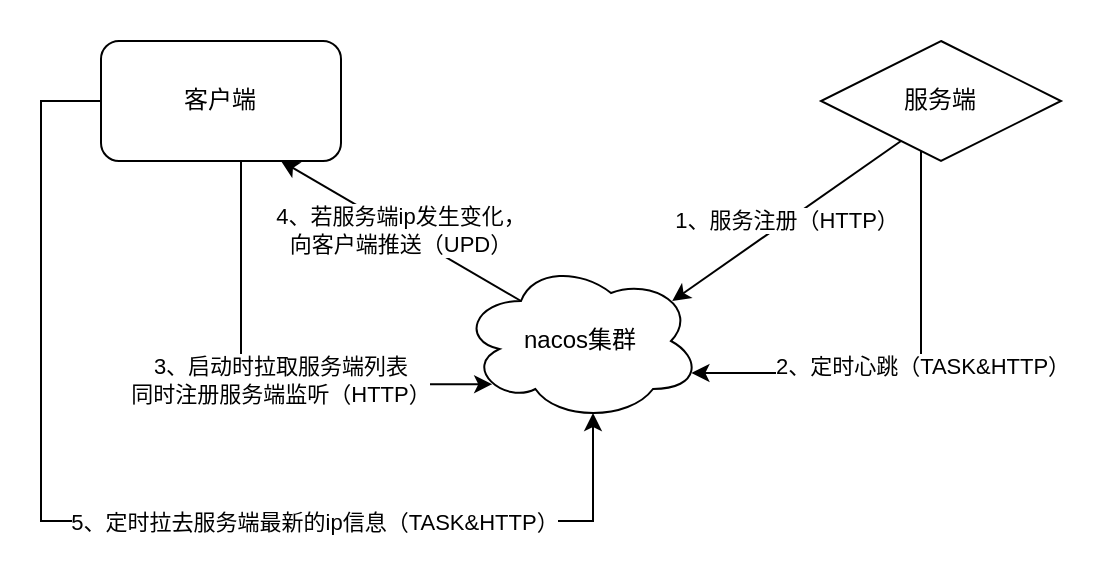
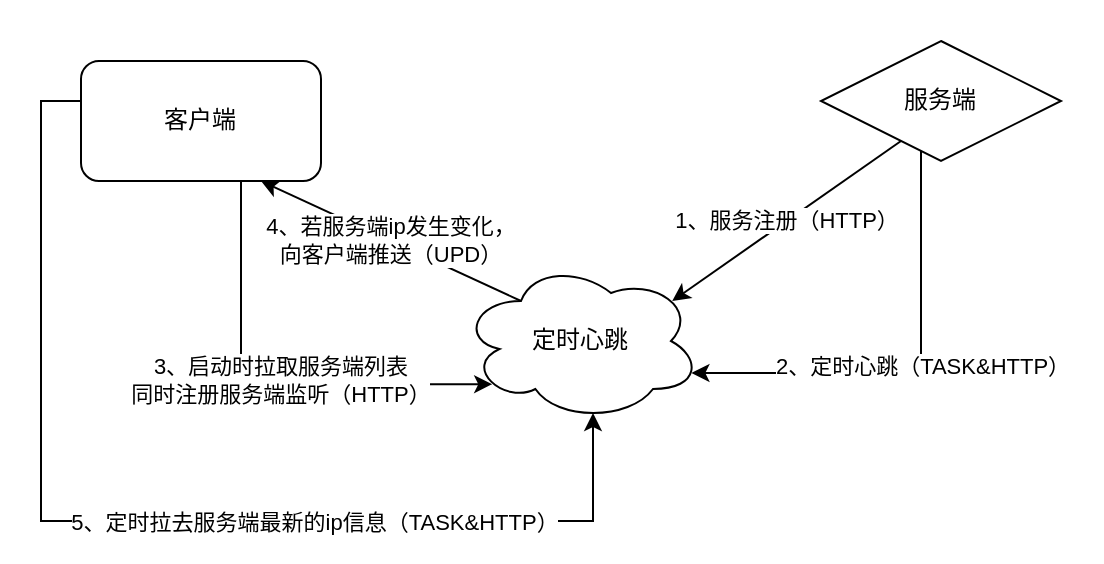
(221, 101) -> (201, 121)
(581, 341) -> (581, 341)
